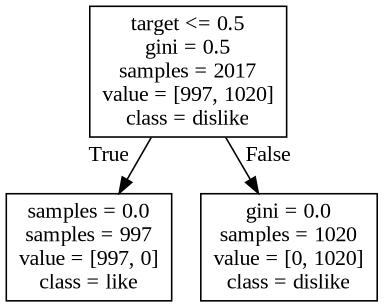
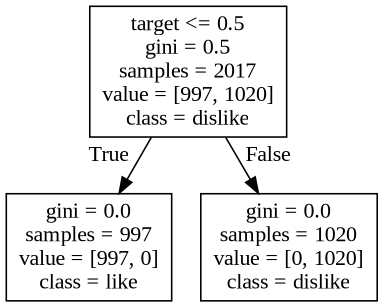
(89, 247) -> (89, 247)
